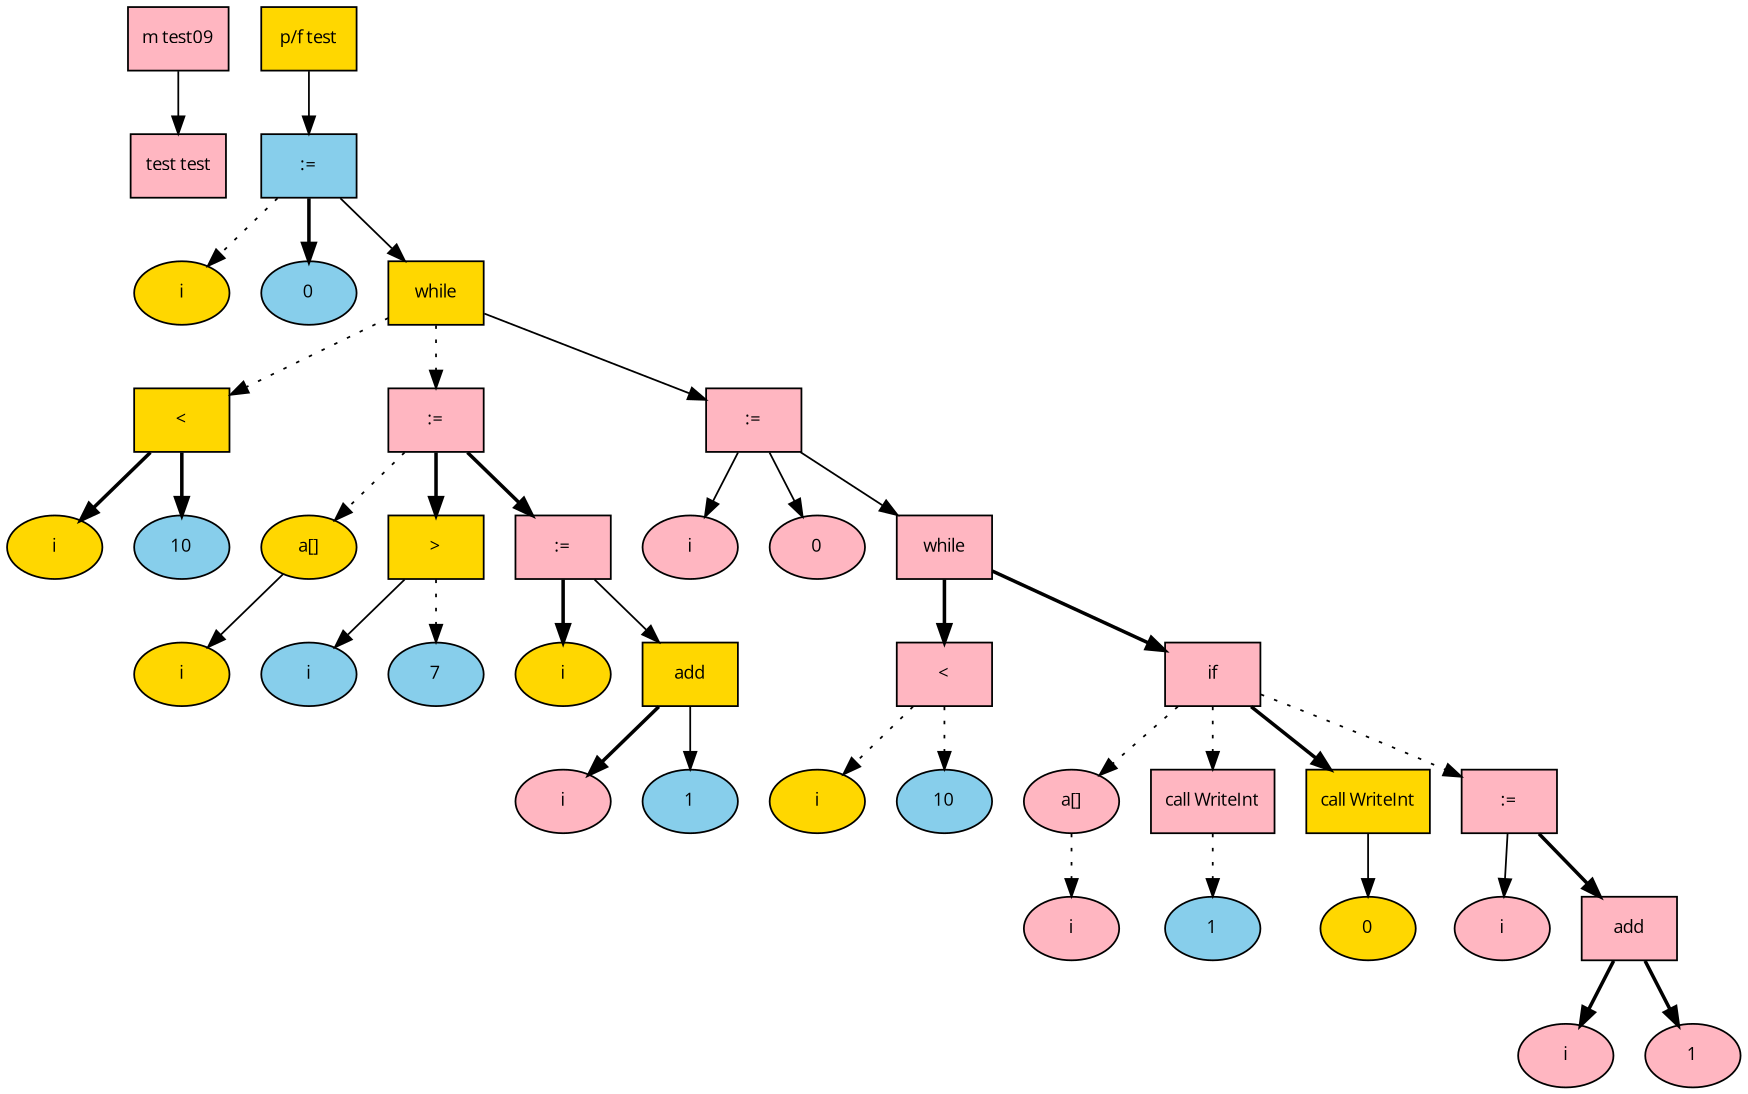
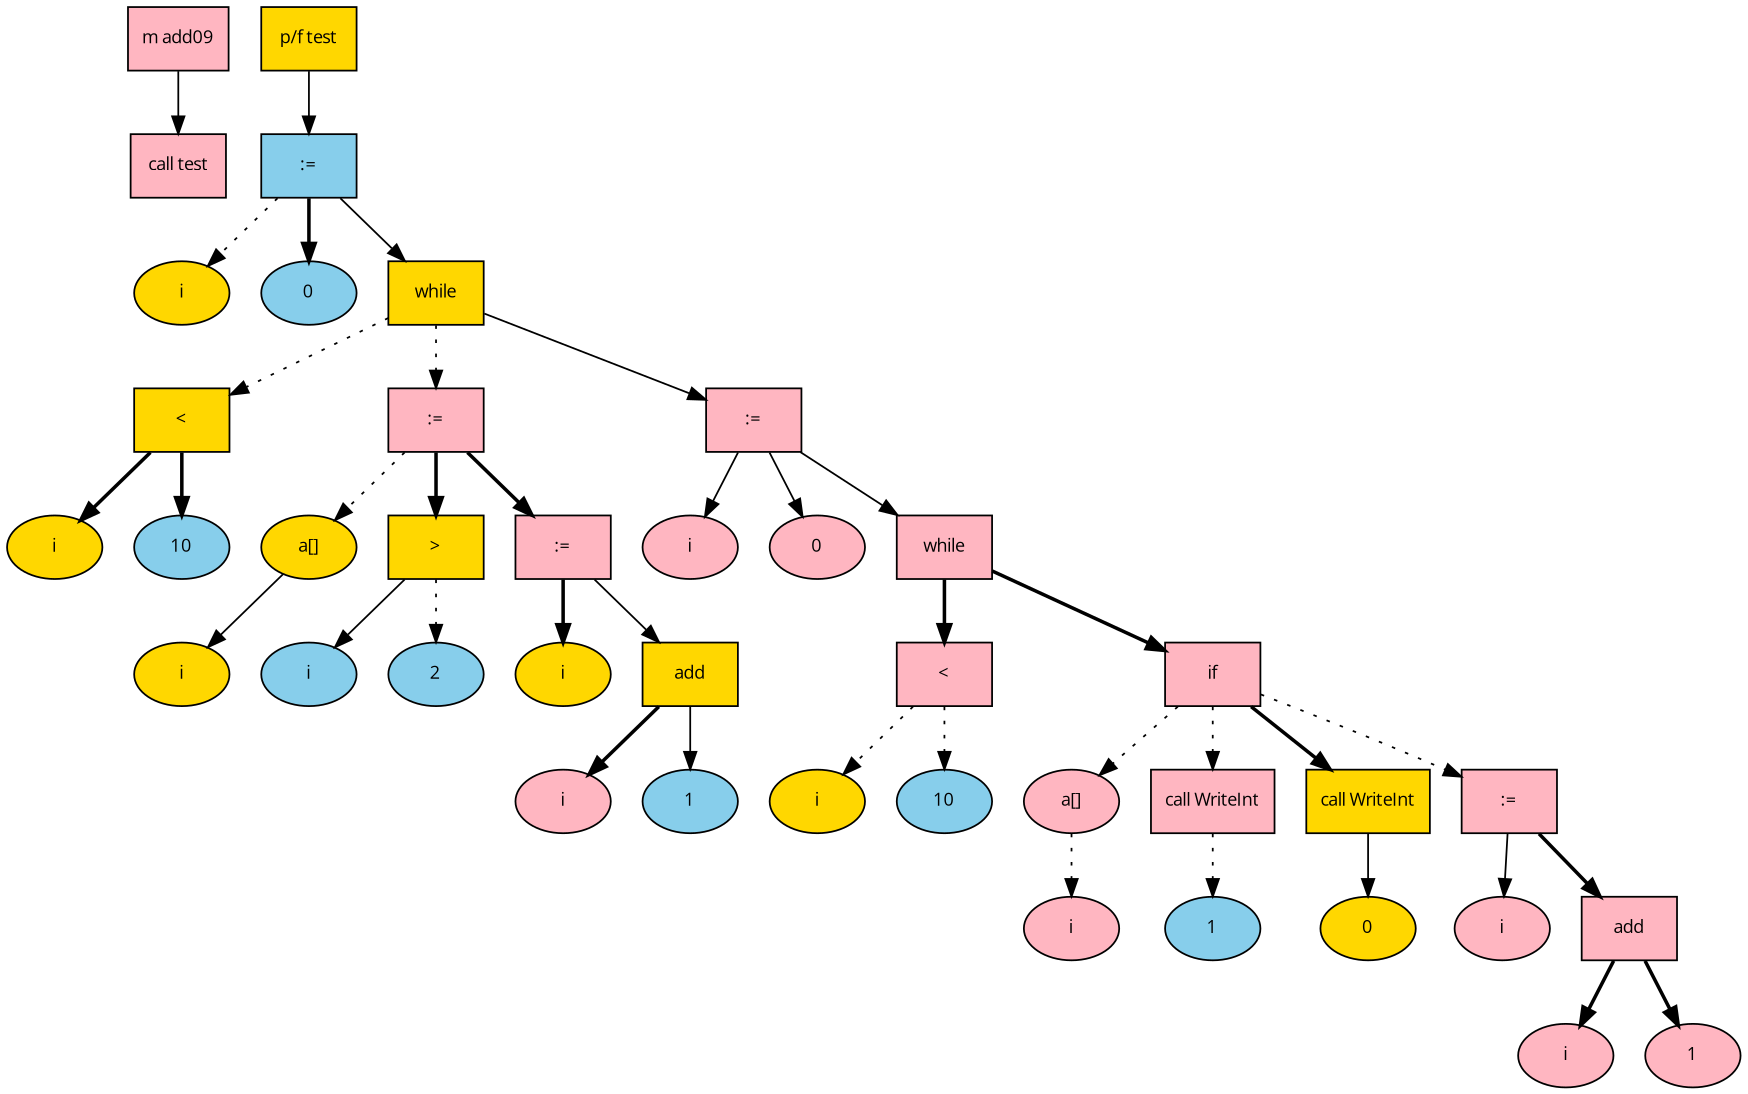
(178, 39) -> (178, 39)
(178, 166) -> (178, 166)
(436, 674) -> (436, 674)
